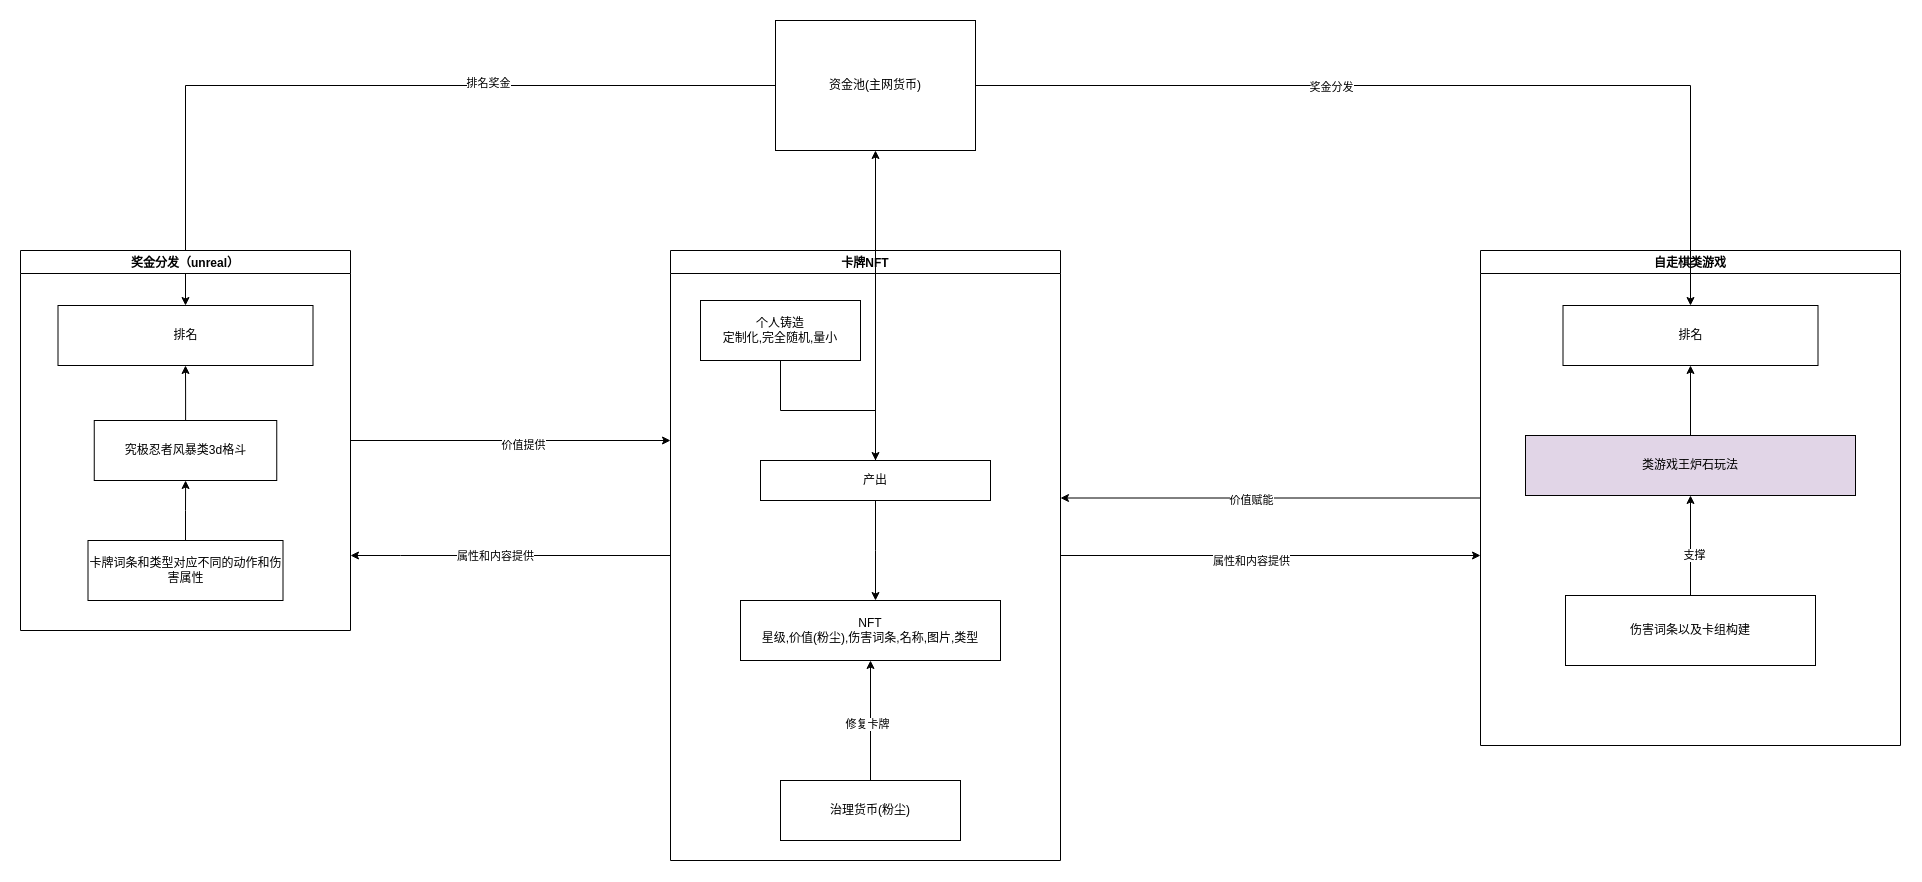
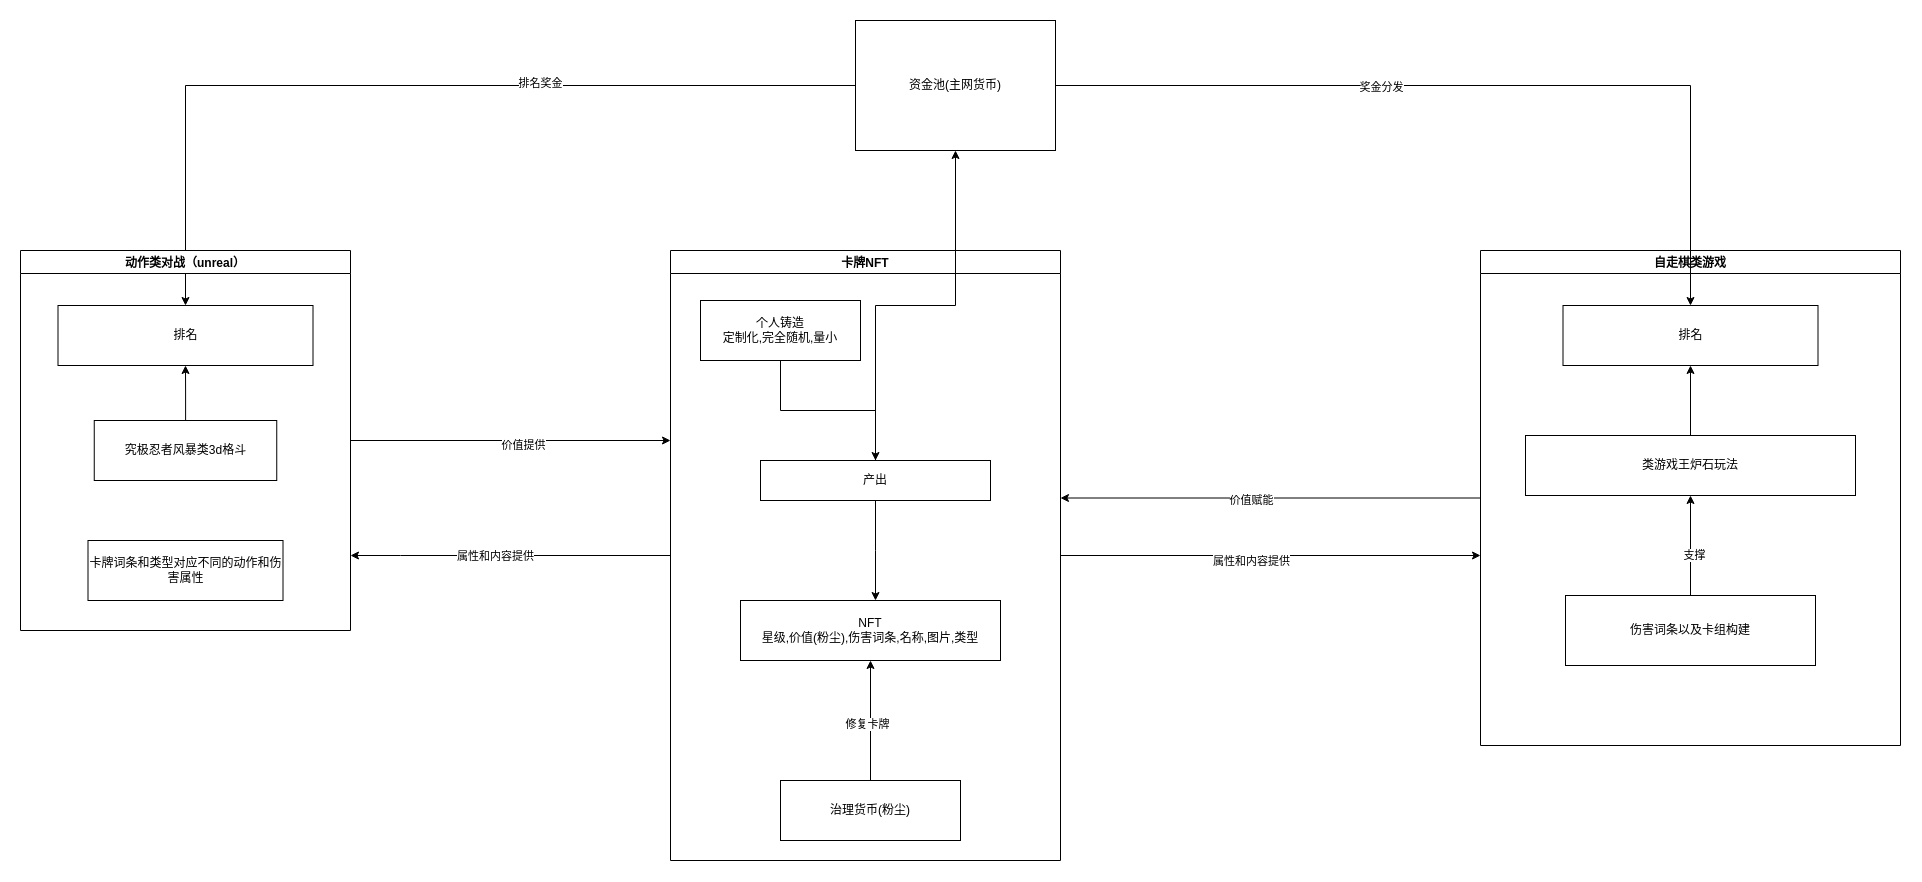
(876, 86) -> (956, 86)
(185, 263) -> (185, 263)
(1691, 466) -> (1691, 466)
(186, 515) -> none
